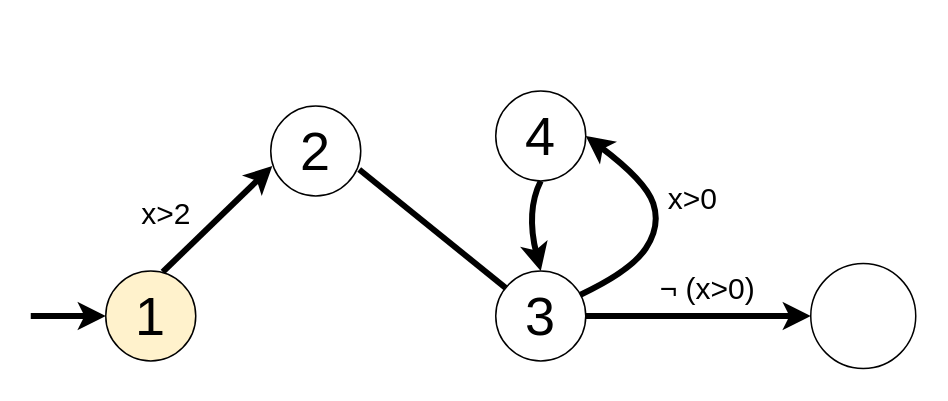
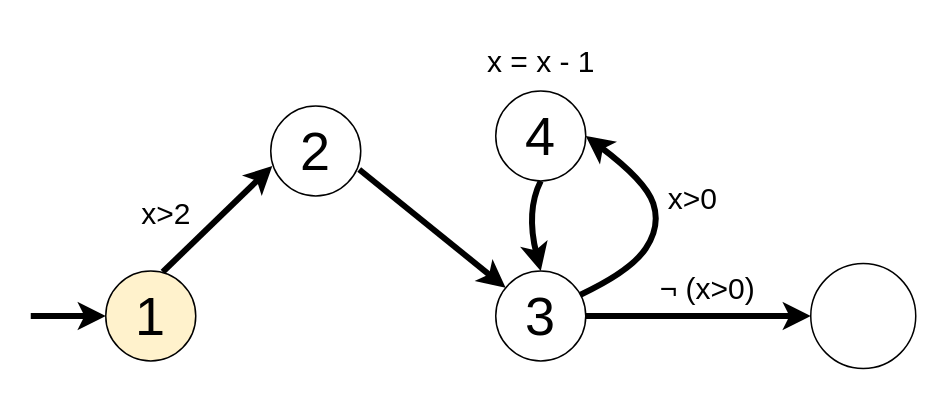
none -> (541, 61)
(496, 279) -> (489, 274)
